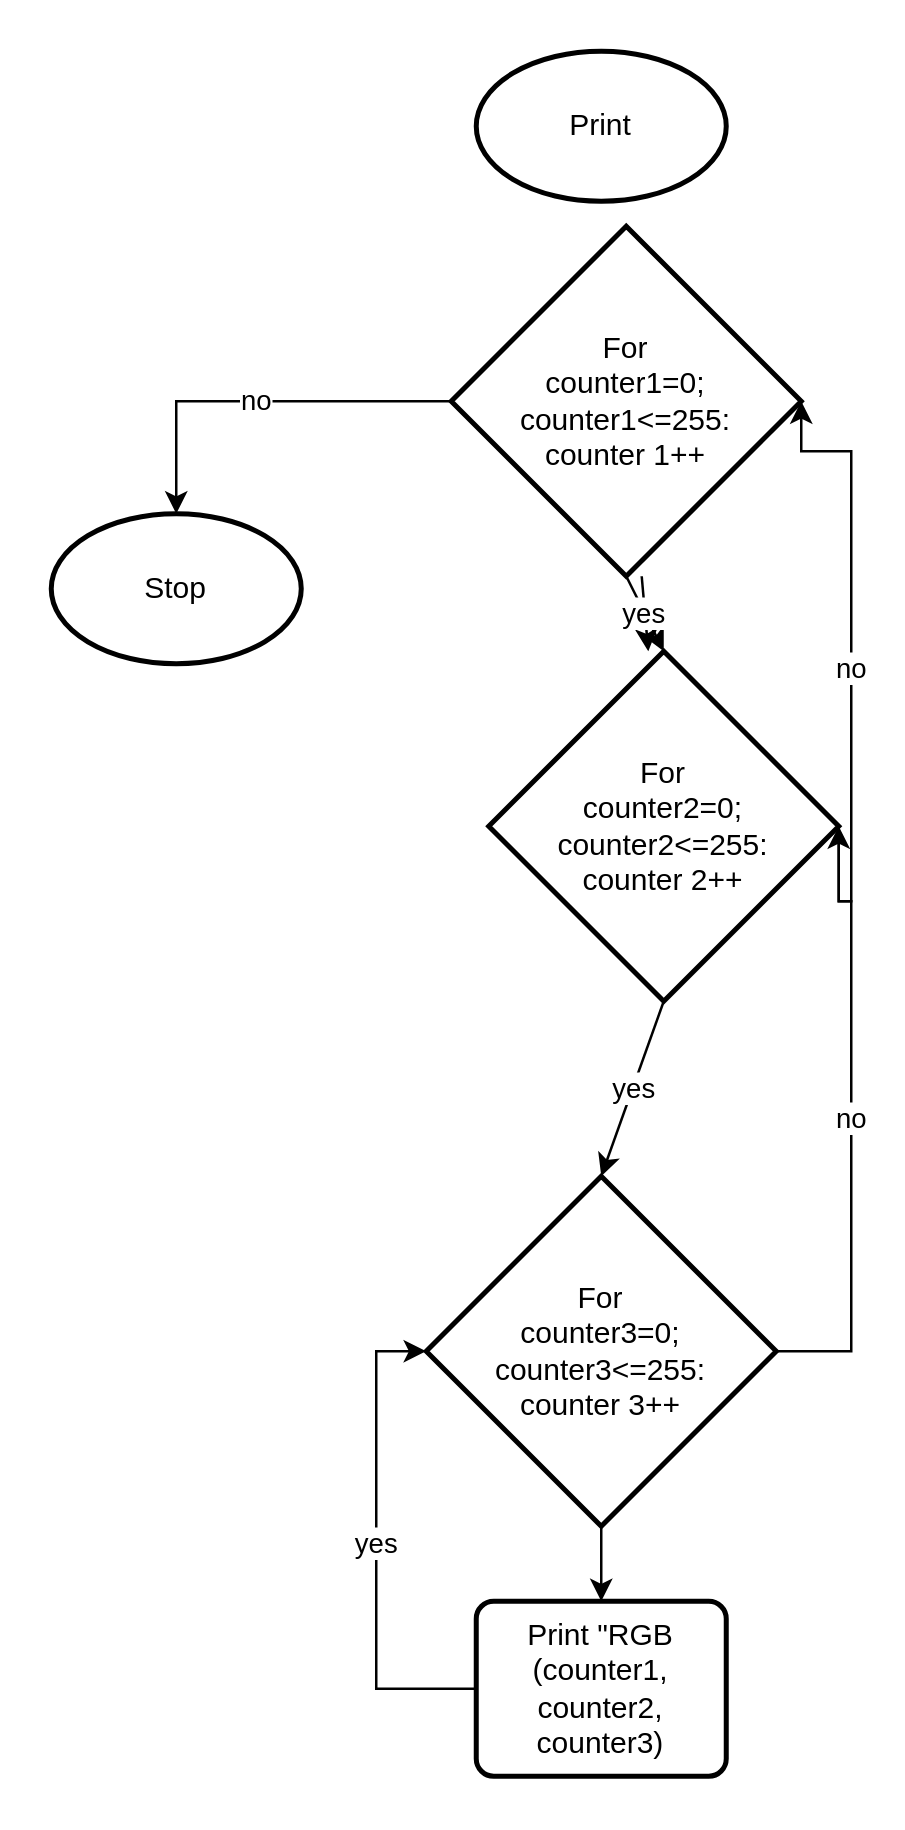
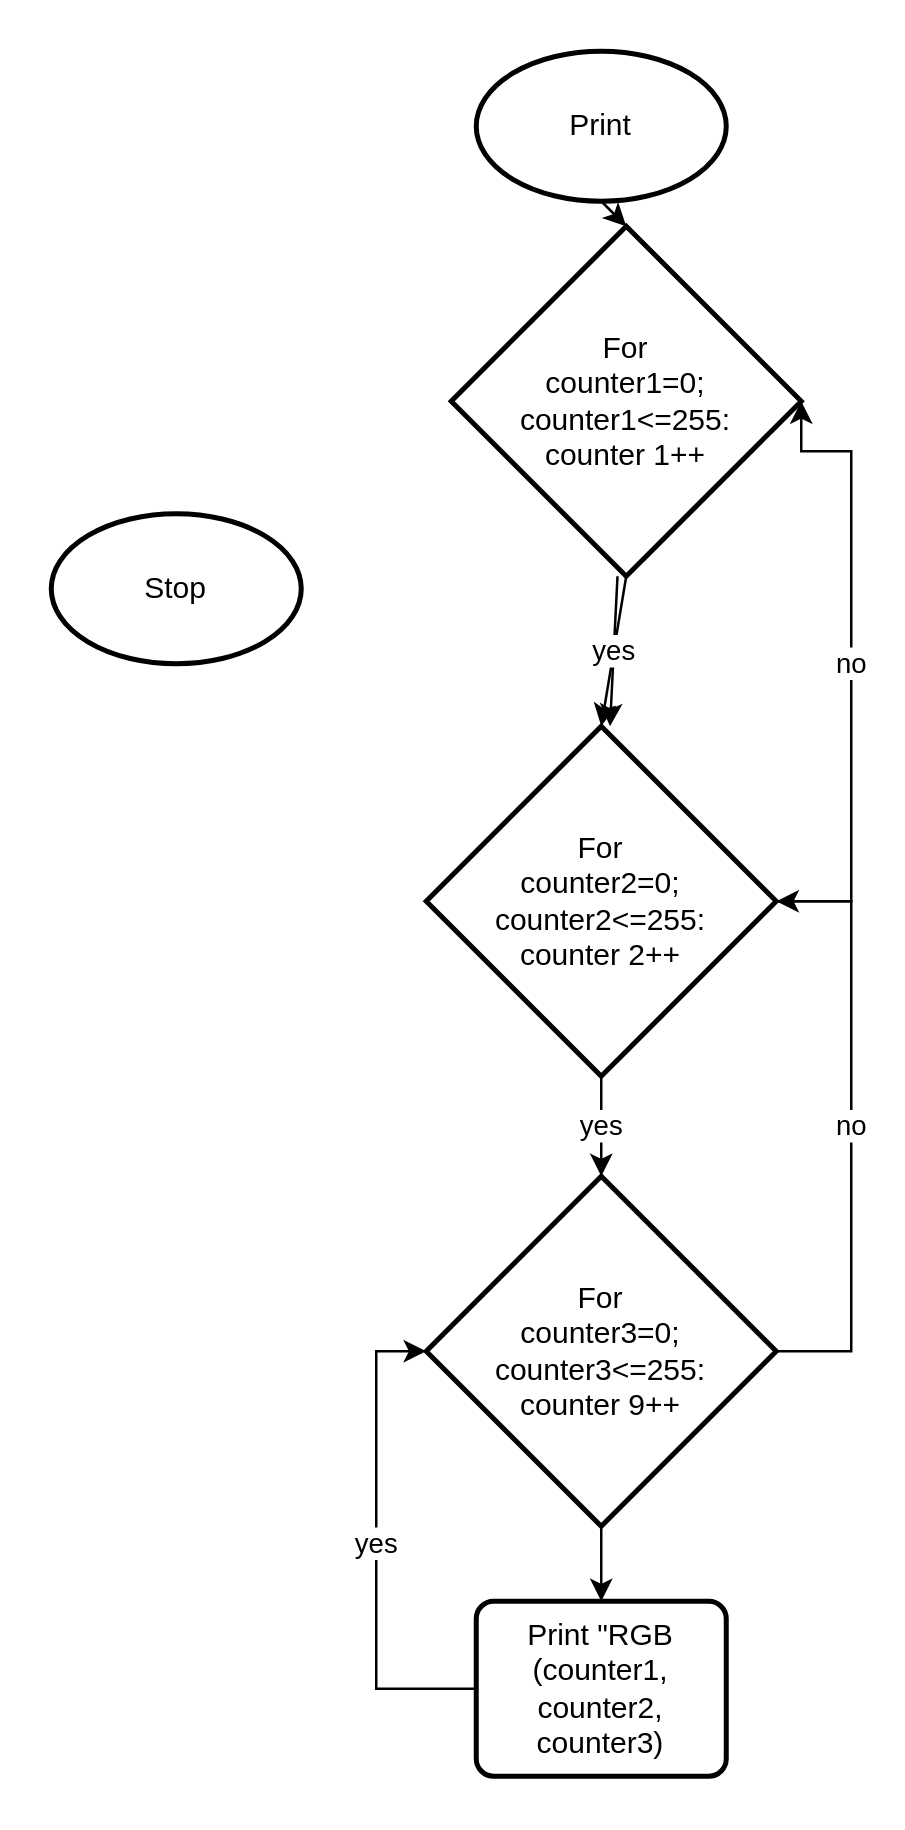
none -> (608, 208)
(266, 401) -> none
(664, 826) -> (601, 901)
(601, 1351) -> (601, 1351)
